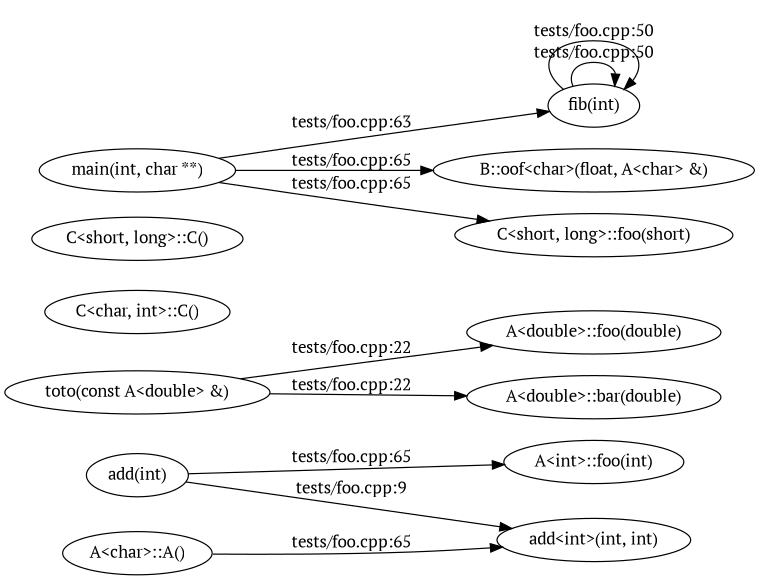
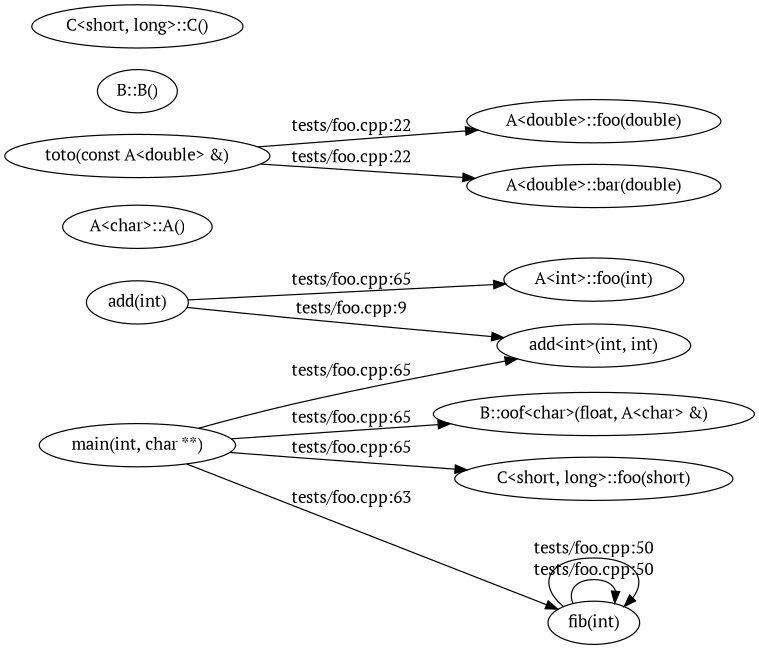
none -> (137, 91)
(137, 312) -> none
(352, 554) -> (351, 391)
